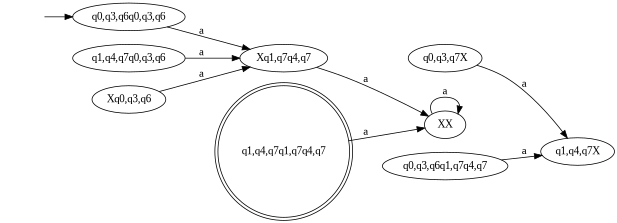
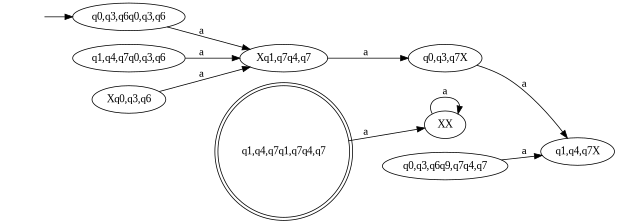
(370, 88) -> (364, 58)
(445, 166) -> (445, 166)
